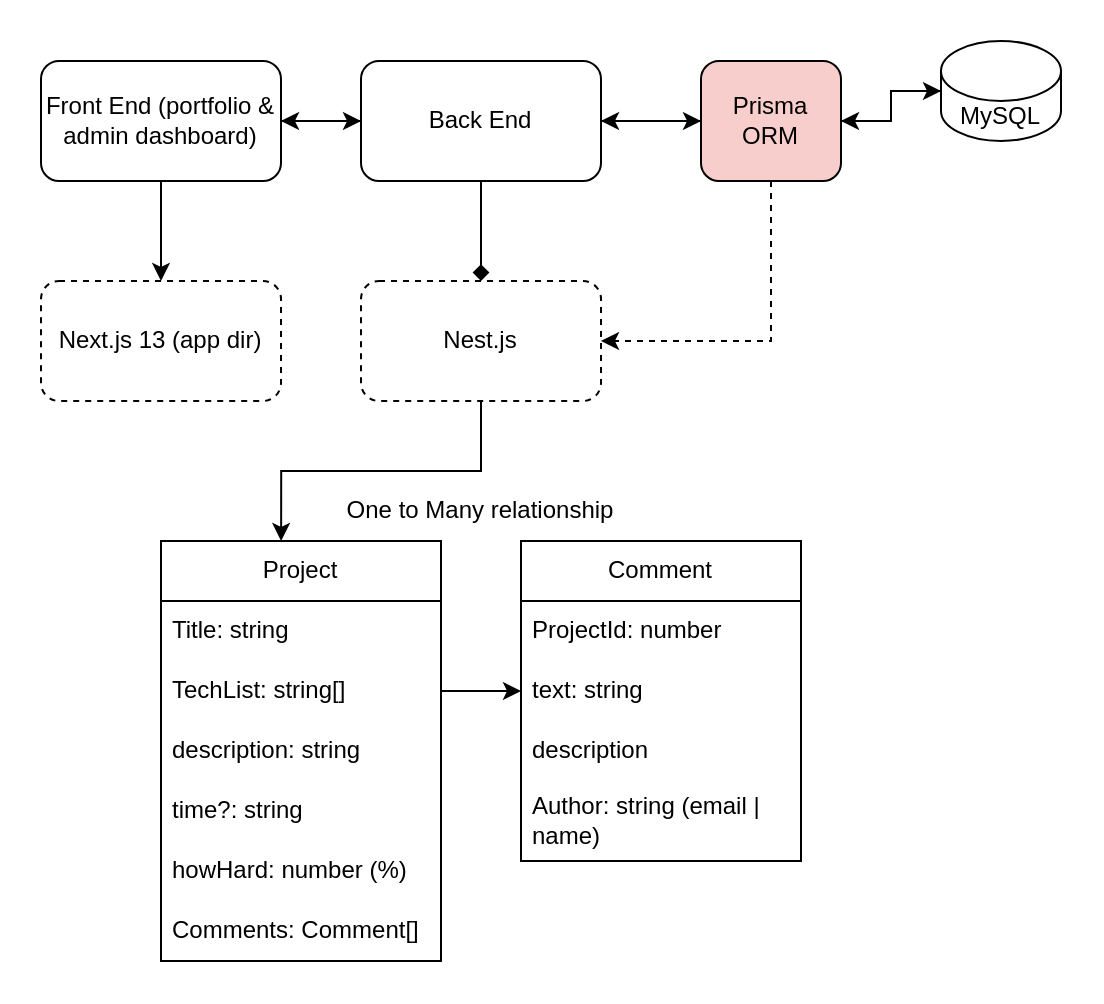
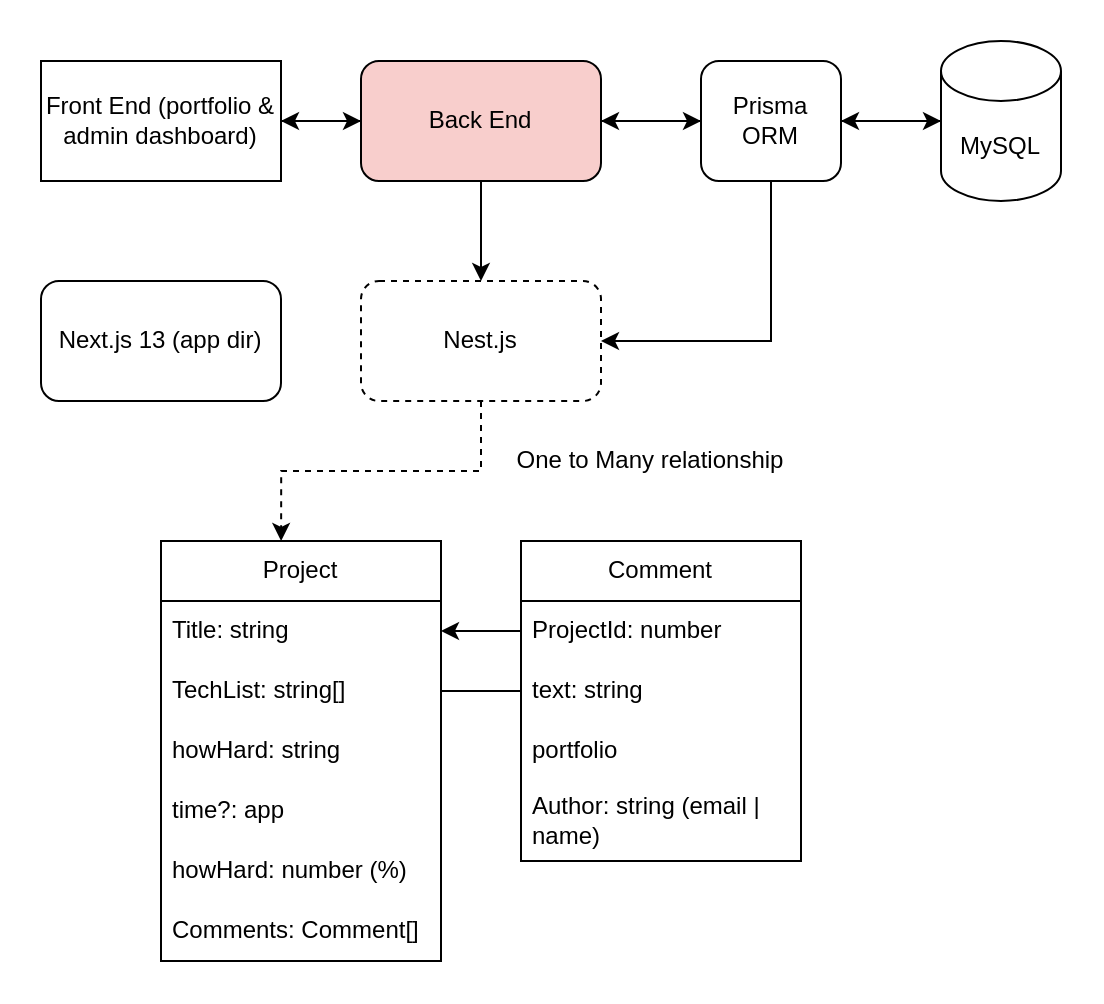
(1001, 91) -> (1001, 121)
(161, 121) -> (161, 121)
(481, 121) -> (481, 121)
(771, 121) -> (771, 121)
(161, 224) -> none
(481, 265) -> (481, 266)
(771, 338) -> (771, 338)
(161, 341) -> (161, 341)
(387, 471) -> (387, 471)
(481, 511) -> (651, 461)
none -> (486, 631)
(506, 691) -> (511, 691)
(285, 751) -> (264, 751)
(601, 751) -> (587, 751)
(248, 811) -> (231, 811)
